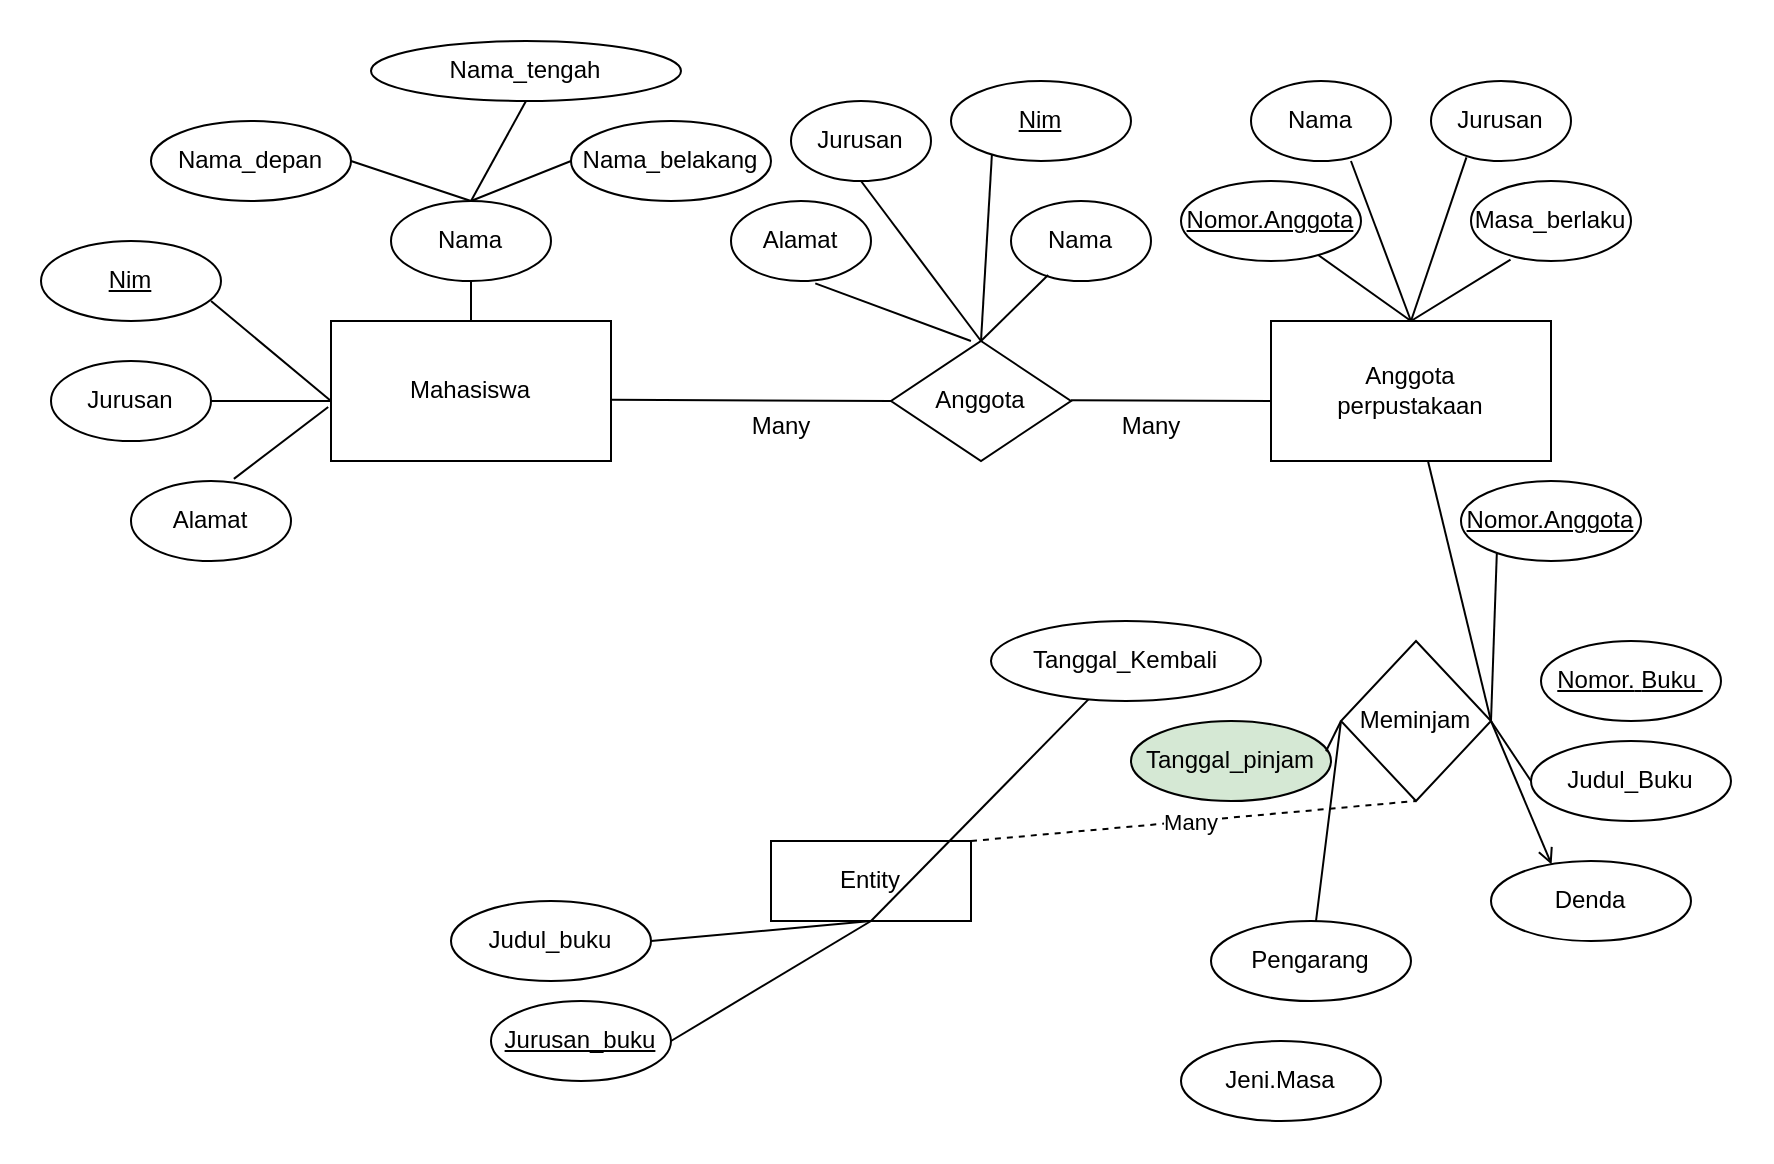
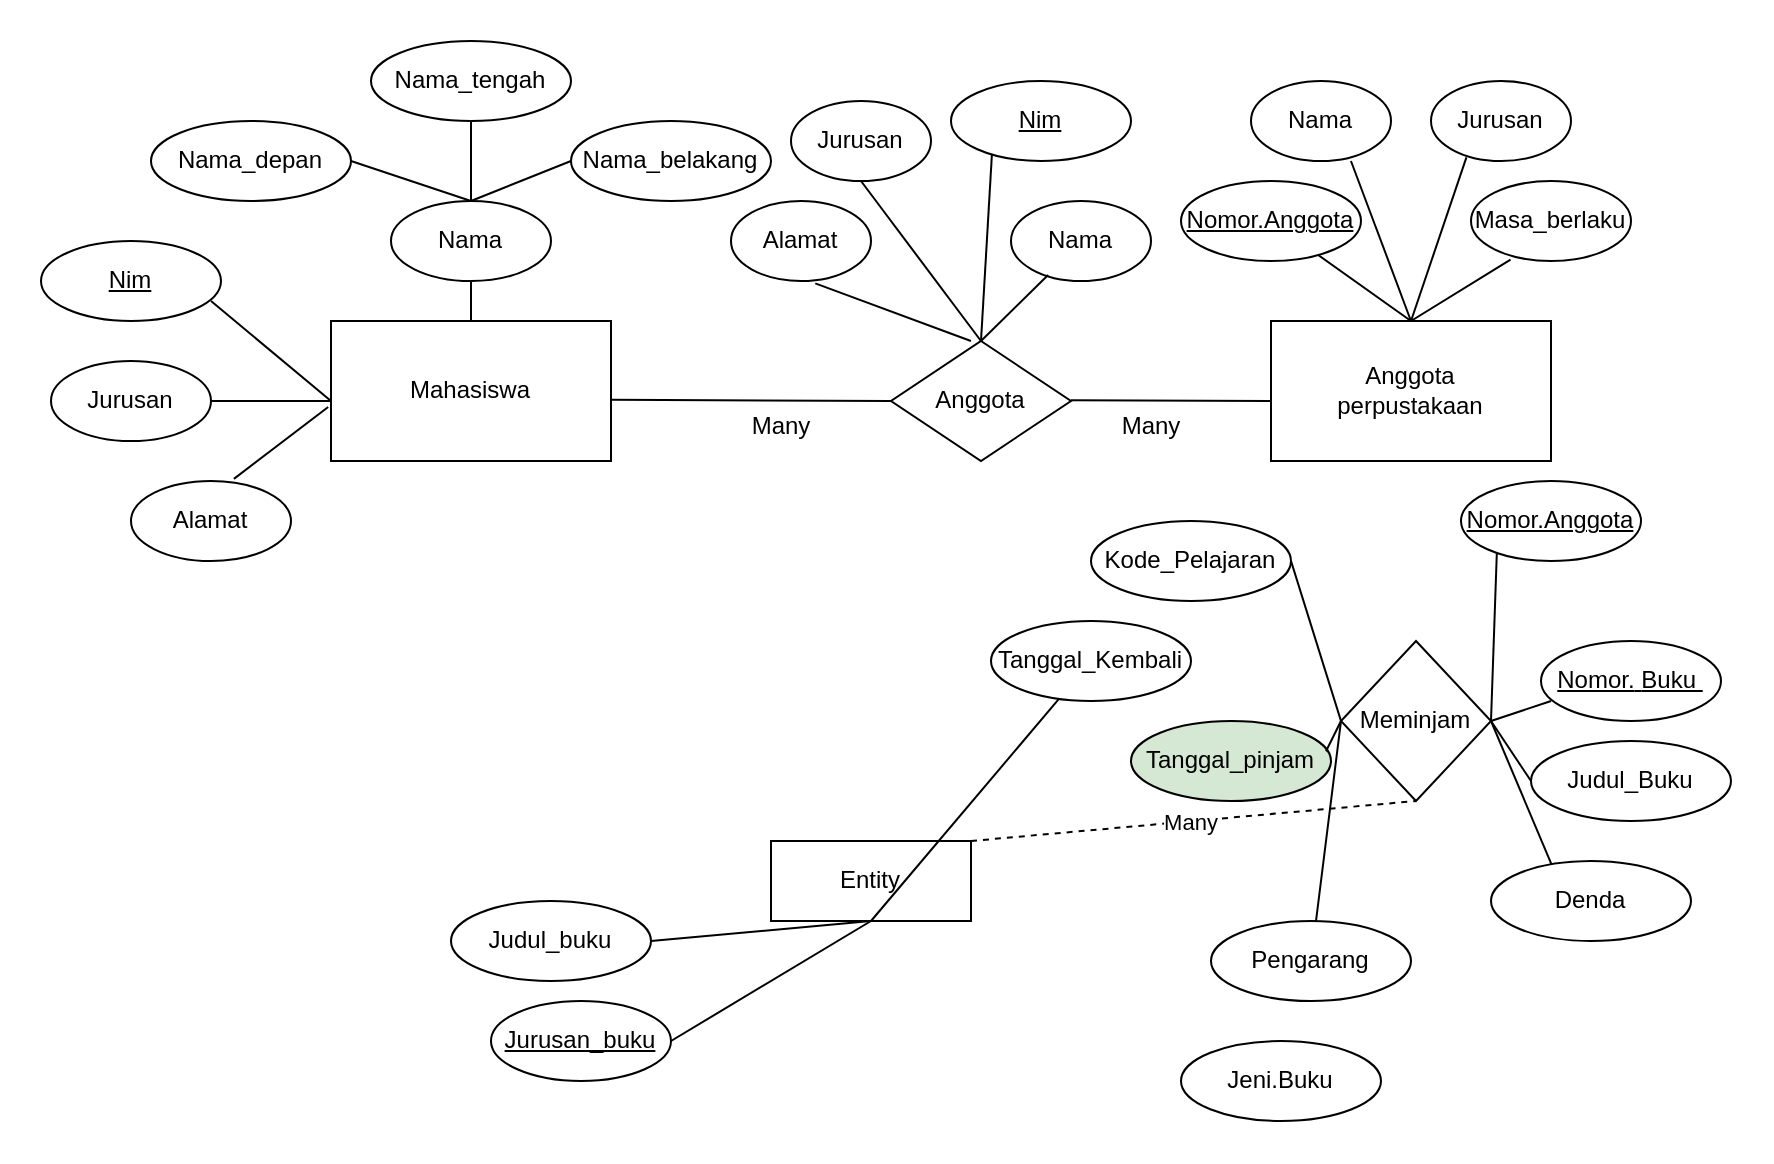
(526, 71) -> (471, 81)
none -> (1191, 561)
(1458, 584) -> (1522, 711)
none -> (1316, 641)
(1126, 661) -> (1091, 661)
(1549, 858) -> (1549, 858)
(1281, 1081) -> (1281, 1081)
